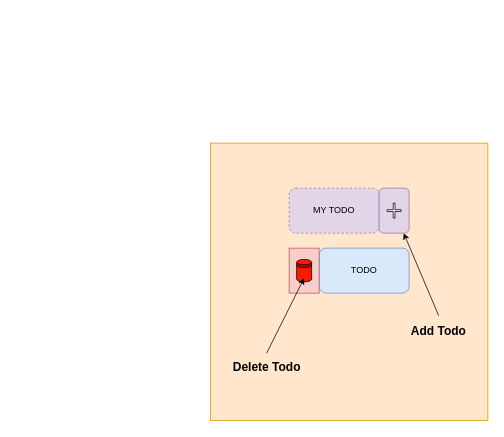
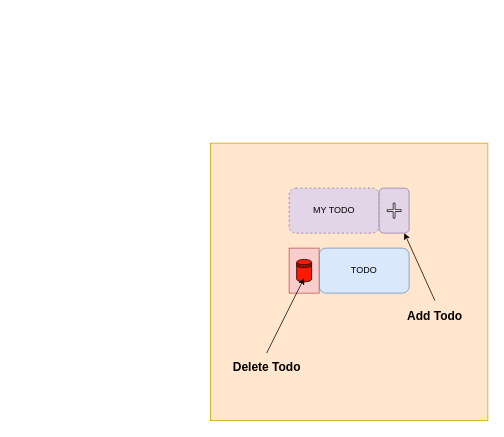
(439, 330) -> (435, 315)
